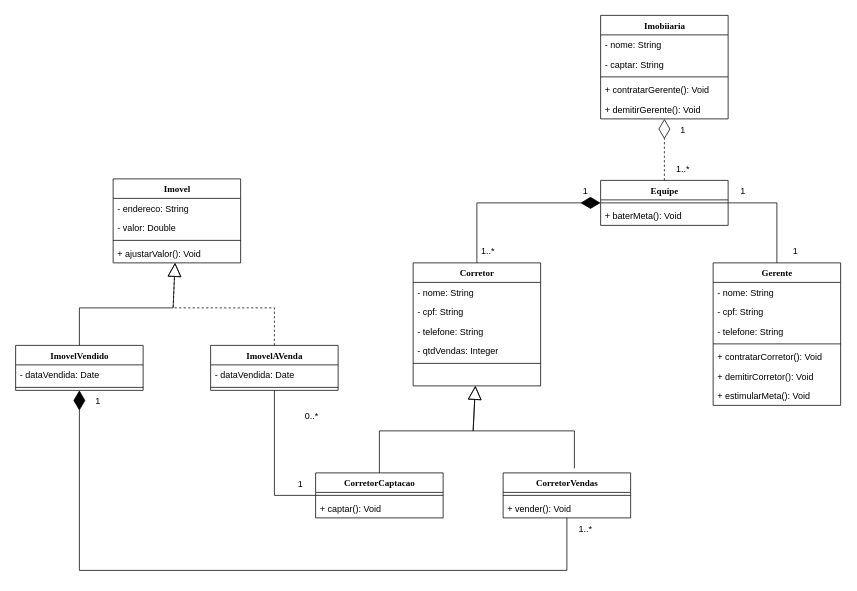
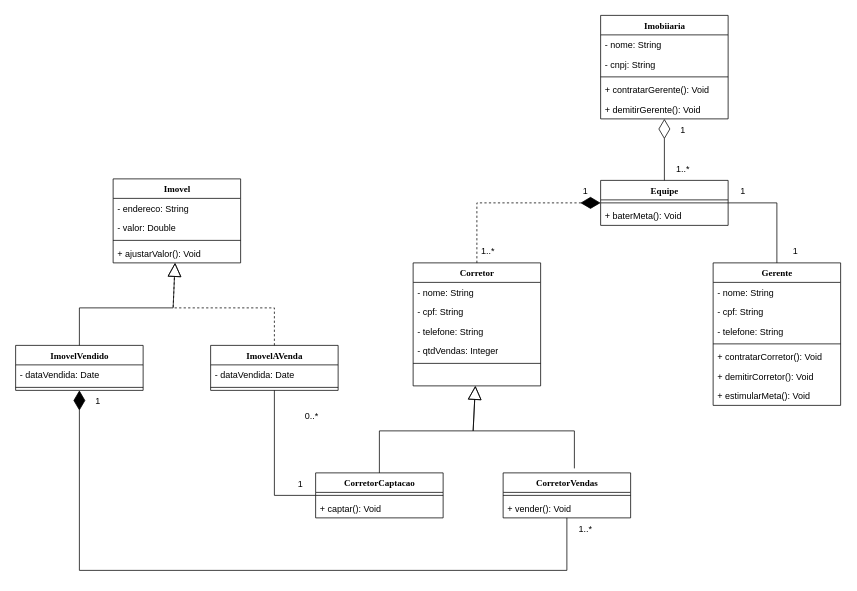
(641, 65) -> (635, 65)
(664, 158) -> (664, 158)
(500, 203) -> (500, 203)
